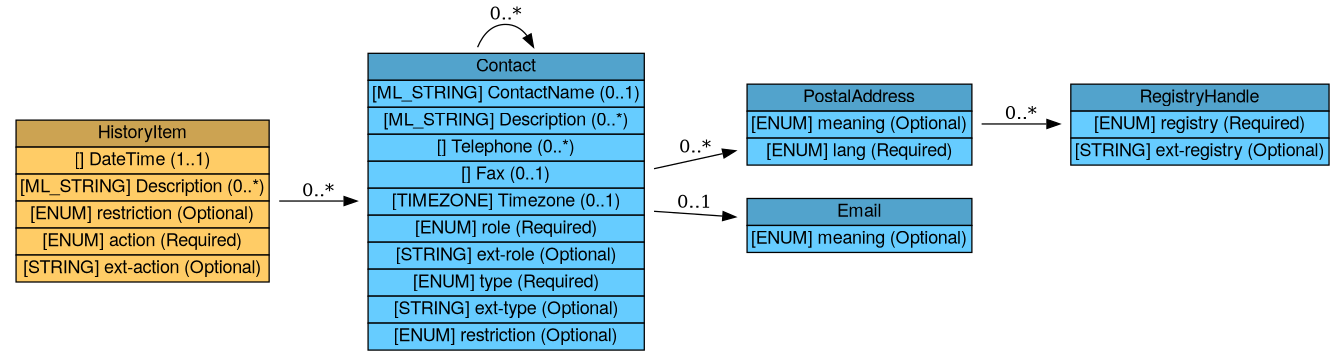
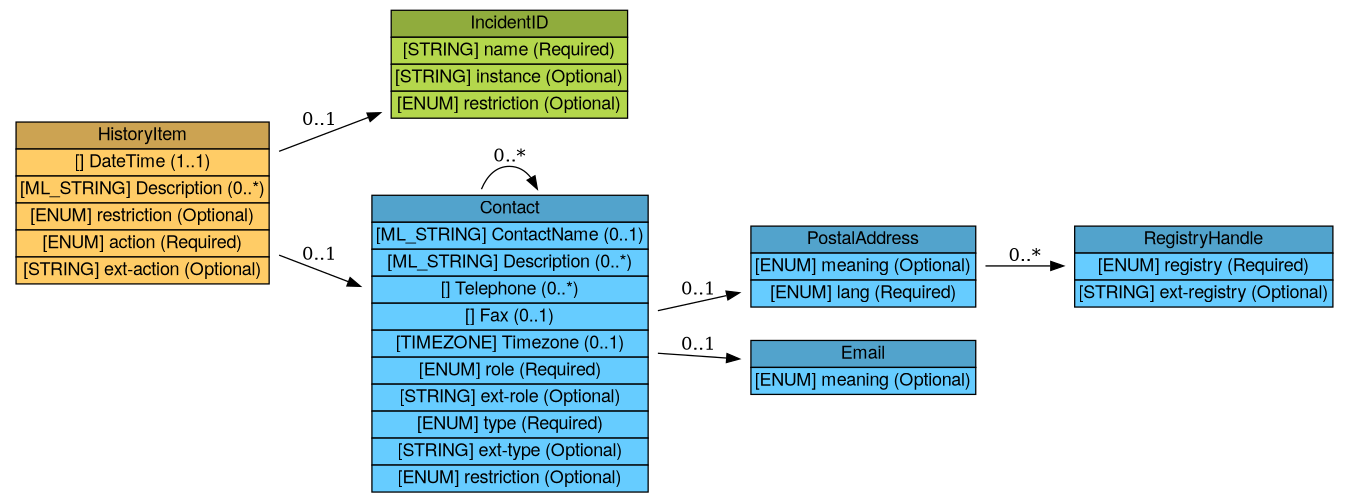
none -> (509, 64)
(695, 148) -> (699, 290)
(318, 191) -> (320, 255)
